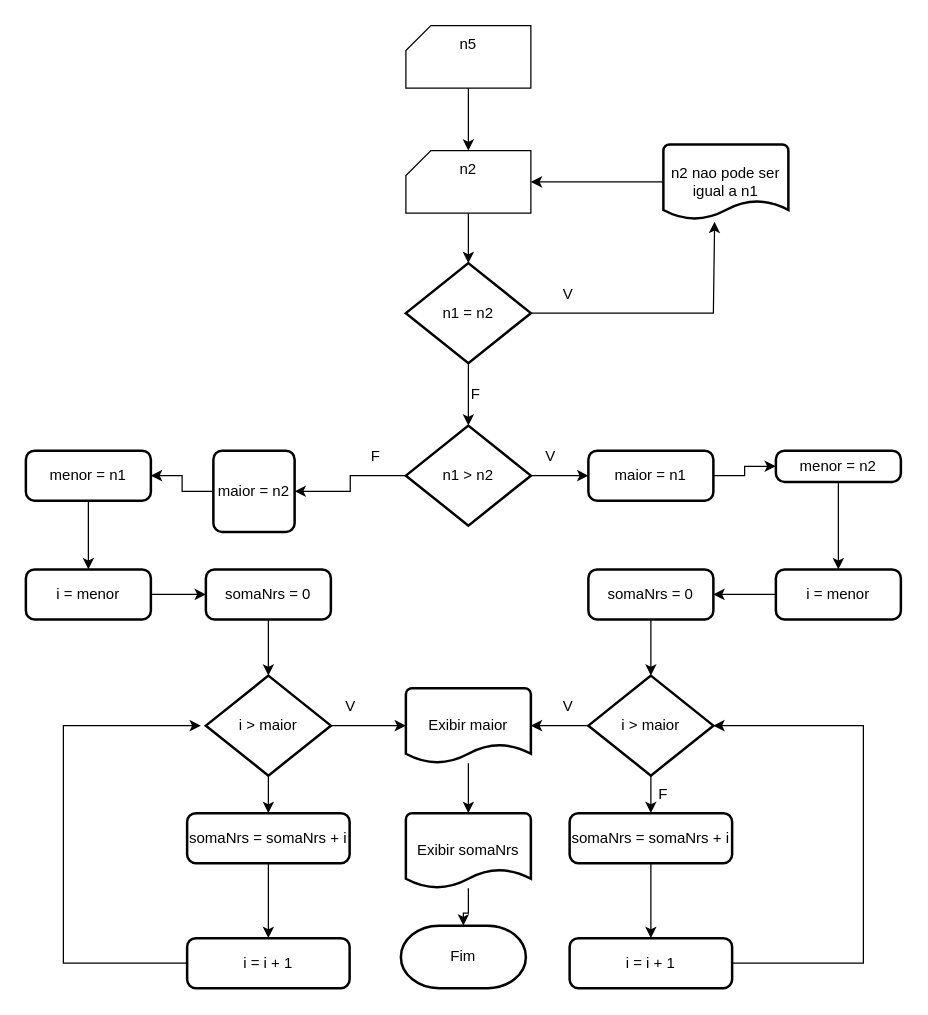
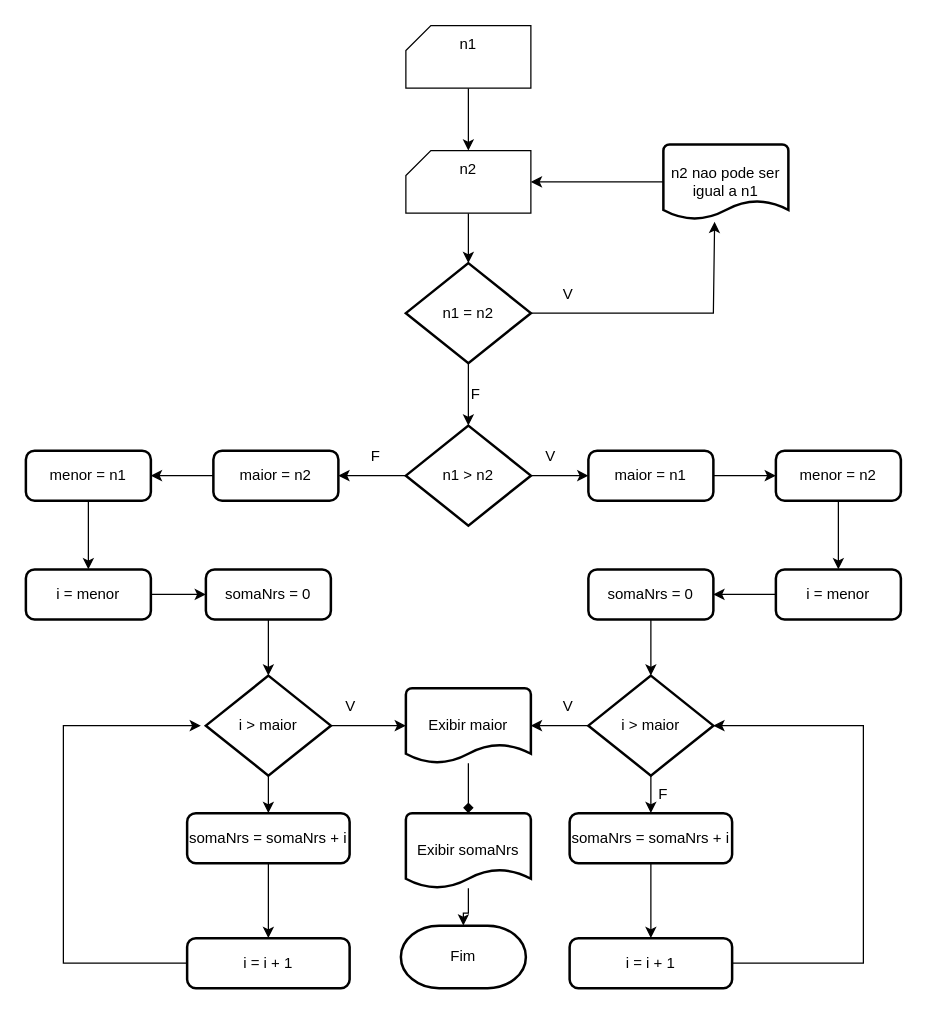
(468, 44) -> (468, 44)
(838, 466) -> (838, 476)
(254, 491) -> (276, 476)
(468, 803) -> (468, 802)
